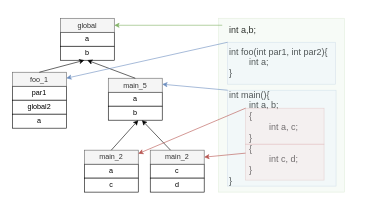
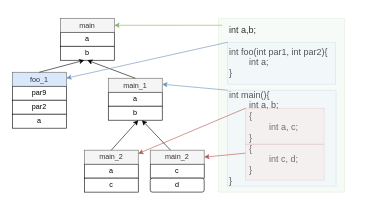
(87, 26) -> (87, 26)
(39, 79) -> (39, 79)
(135, 86) -> (135, 86)
(39, 93) -> (39, 93)
(39, 107) -> (39, 107)
(177, 185) -> (177, 185)
